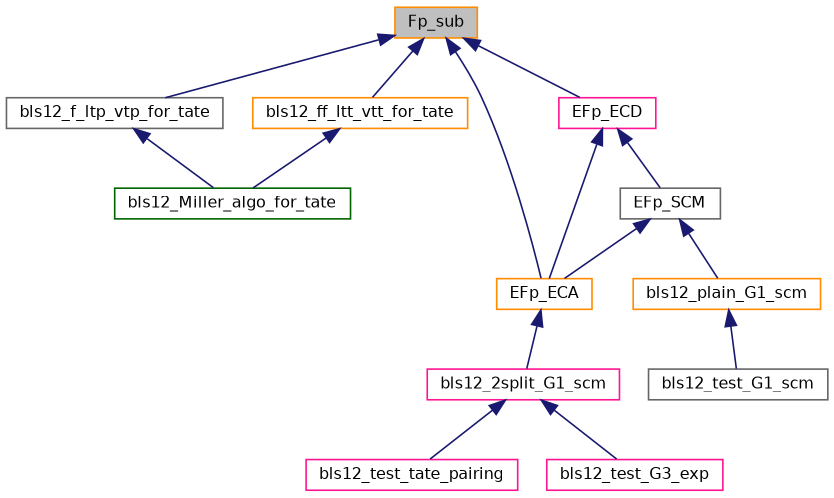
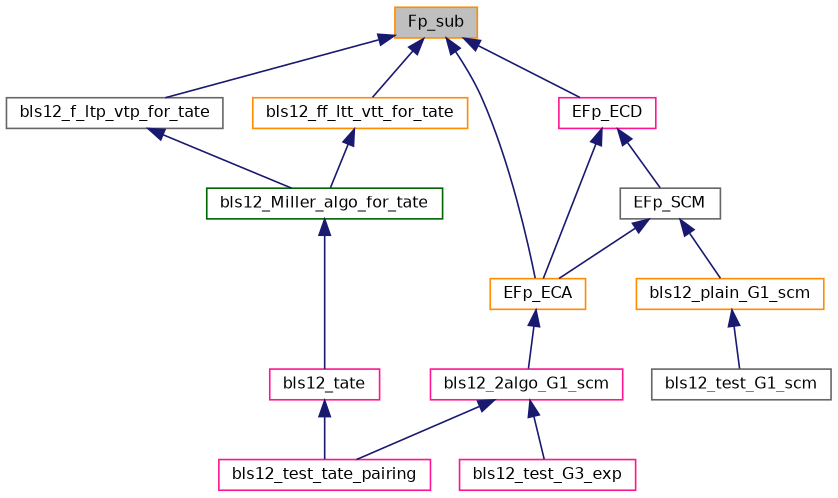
none -> (325, 384)
(523, 384) -> (527, 384)
